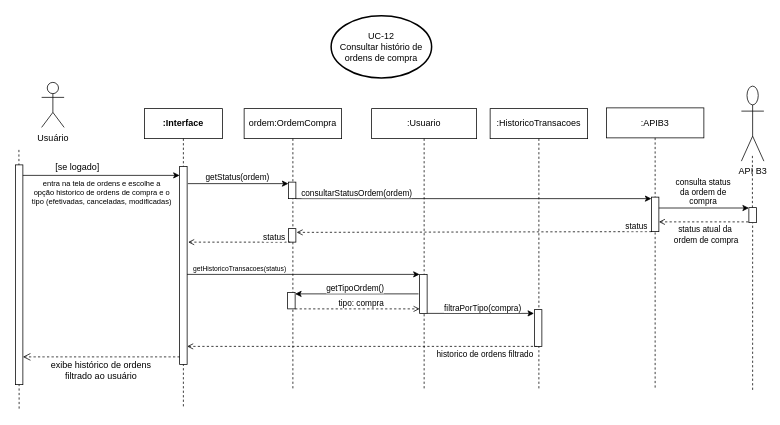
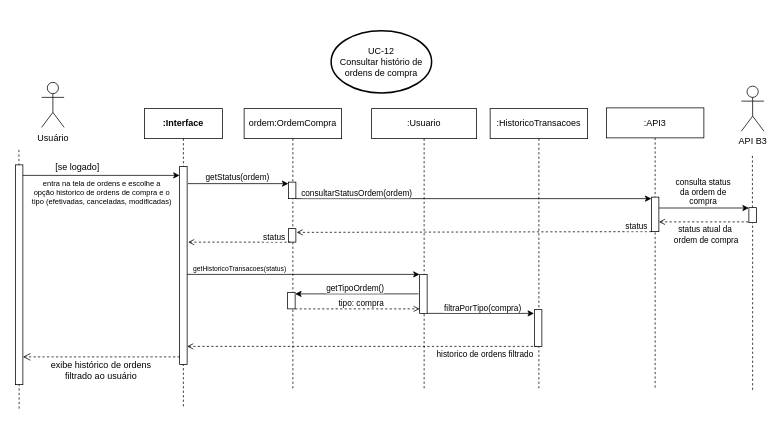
(381, 47) -> (381, 62)
(655, 123) -> (655, 123)
(753, 123) -> (753, 108)
